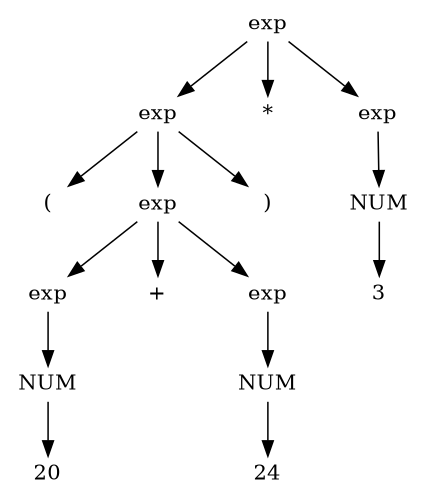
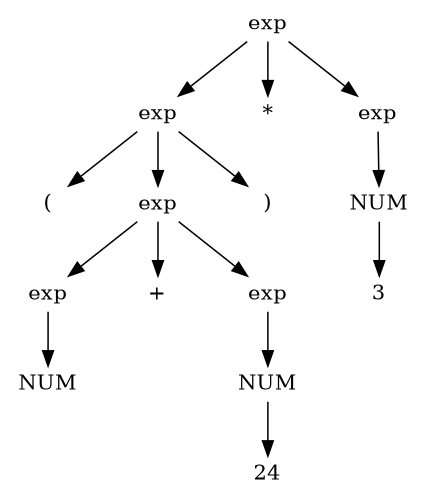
(48, 474) -> none
